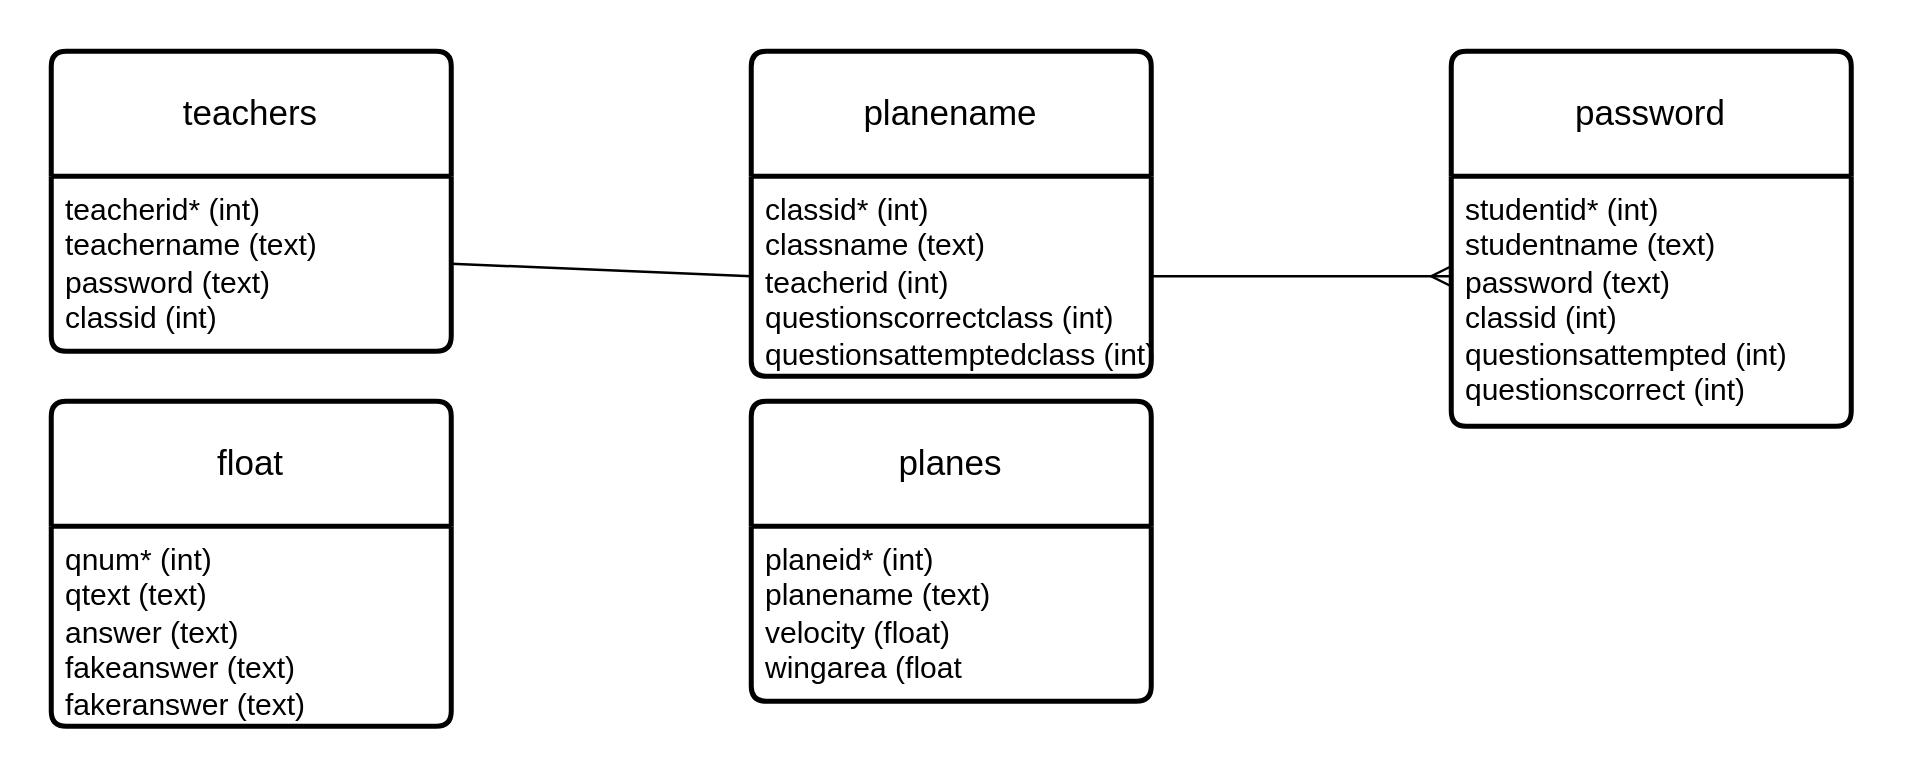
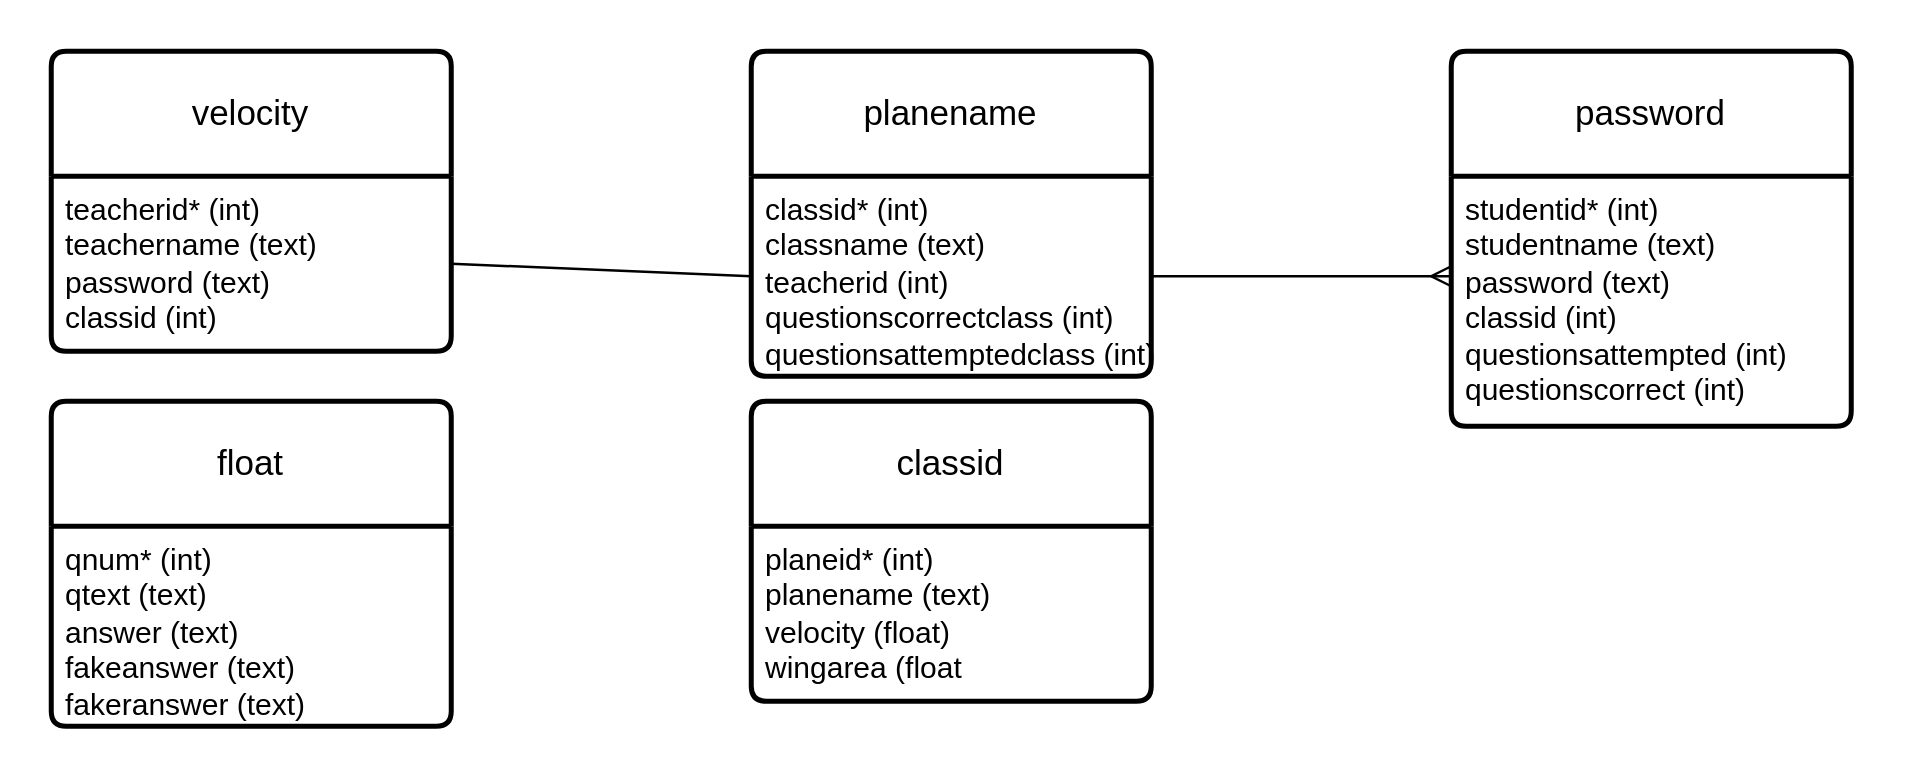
(251, 114) -> (251, 114)
(951, 464) -> (951, 464)
